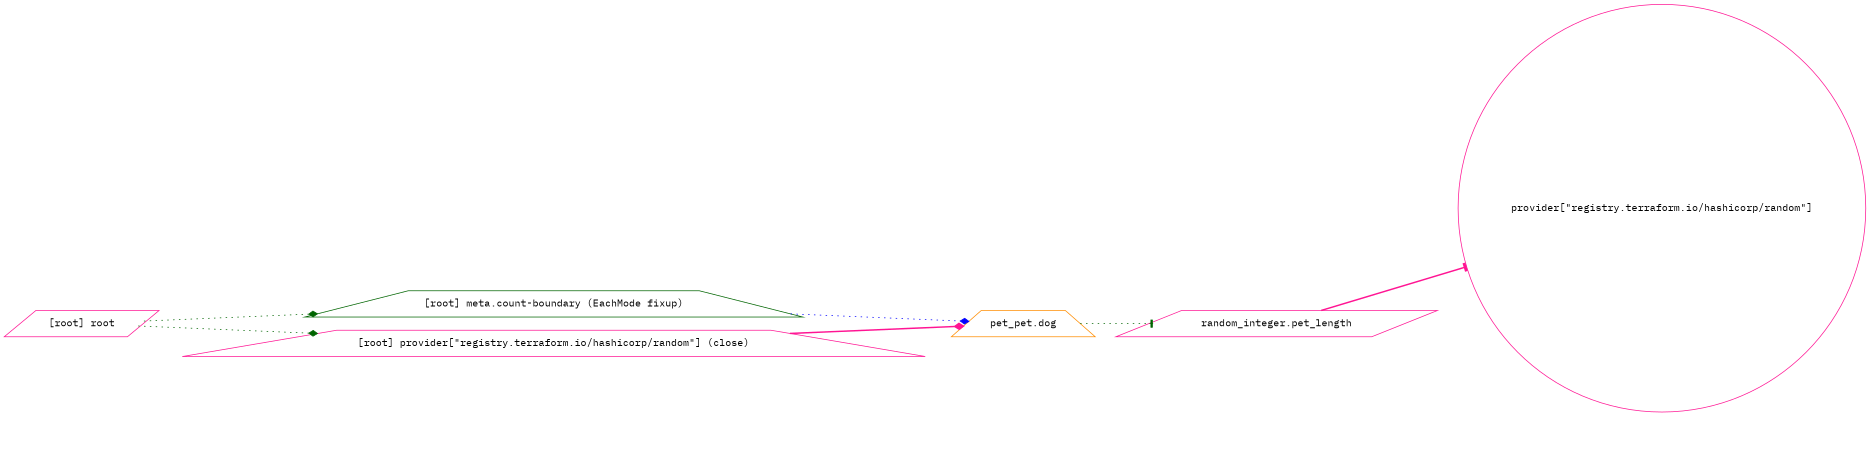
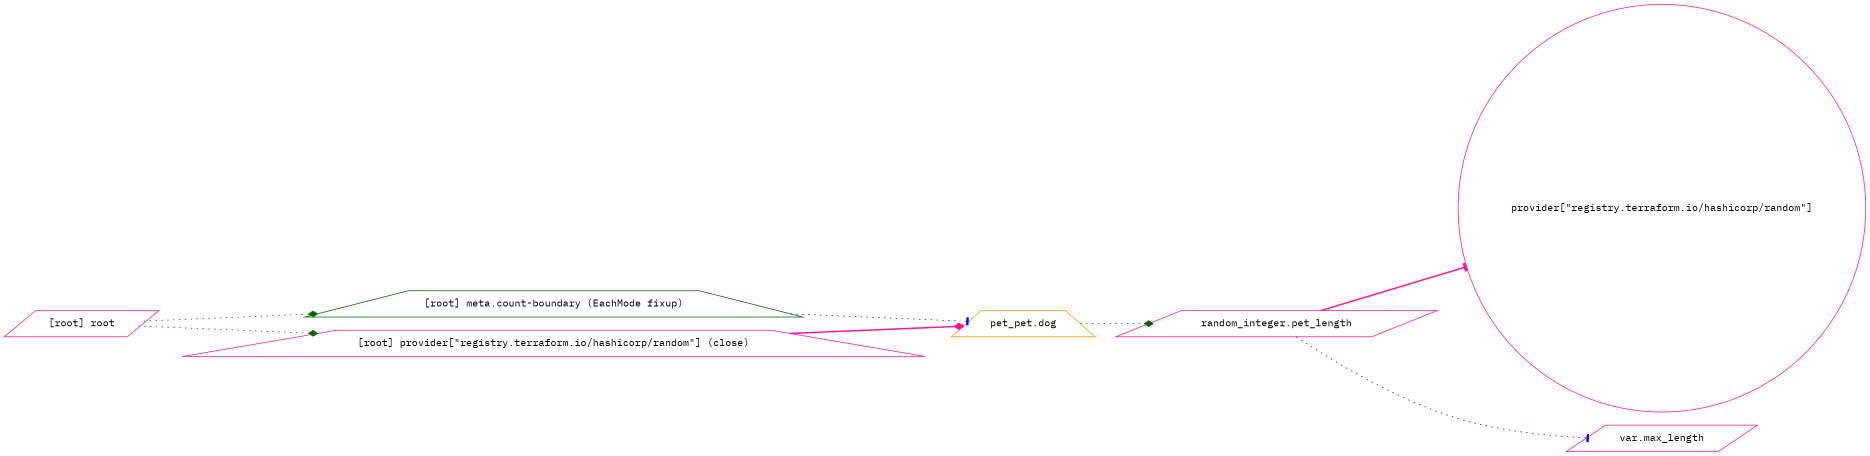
(875, 317) -> (875, 317)
(1115, 324) -> (1115, 324)
none -> (1662, 438)
